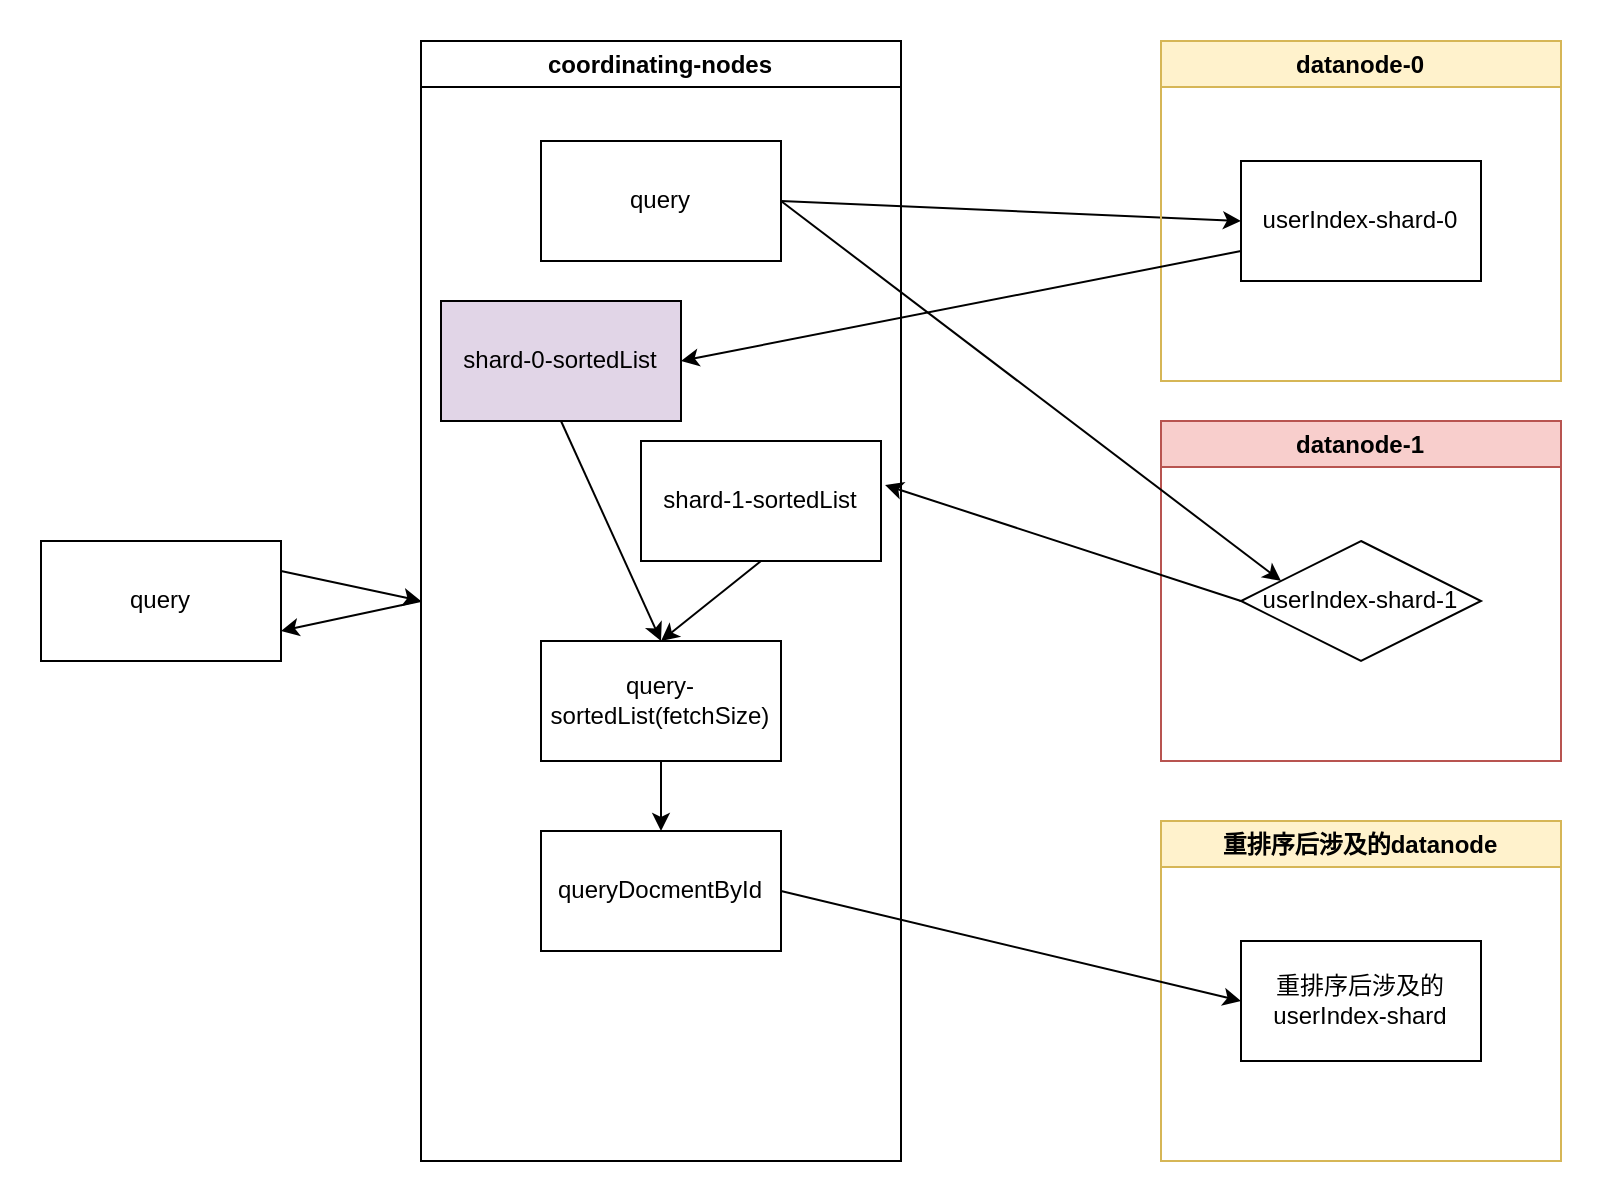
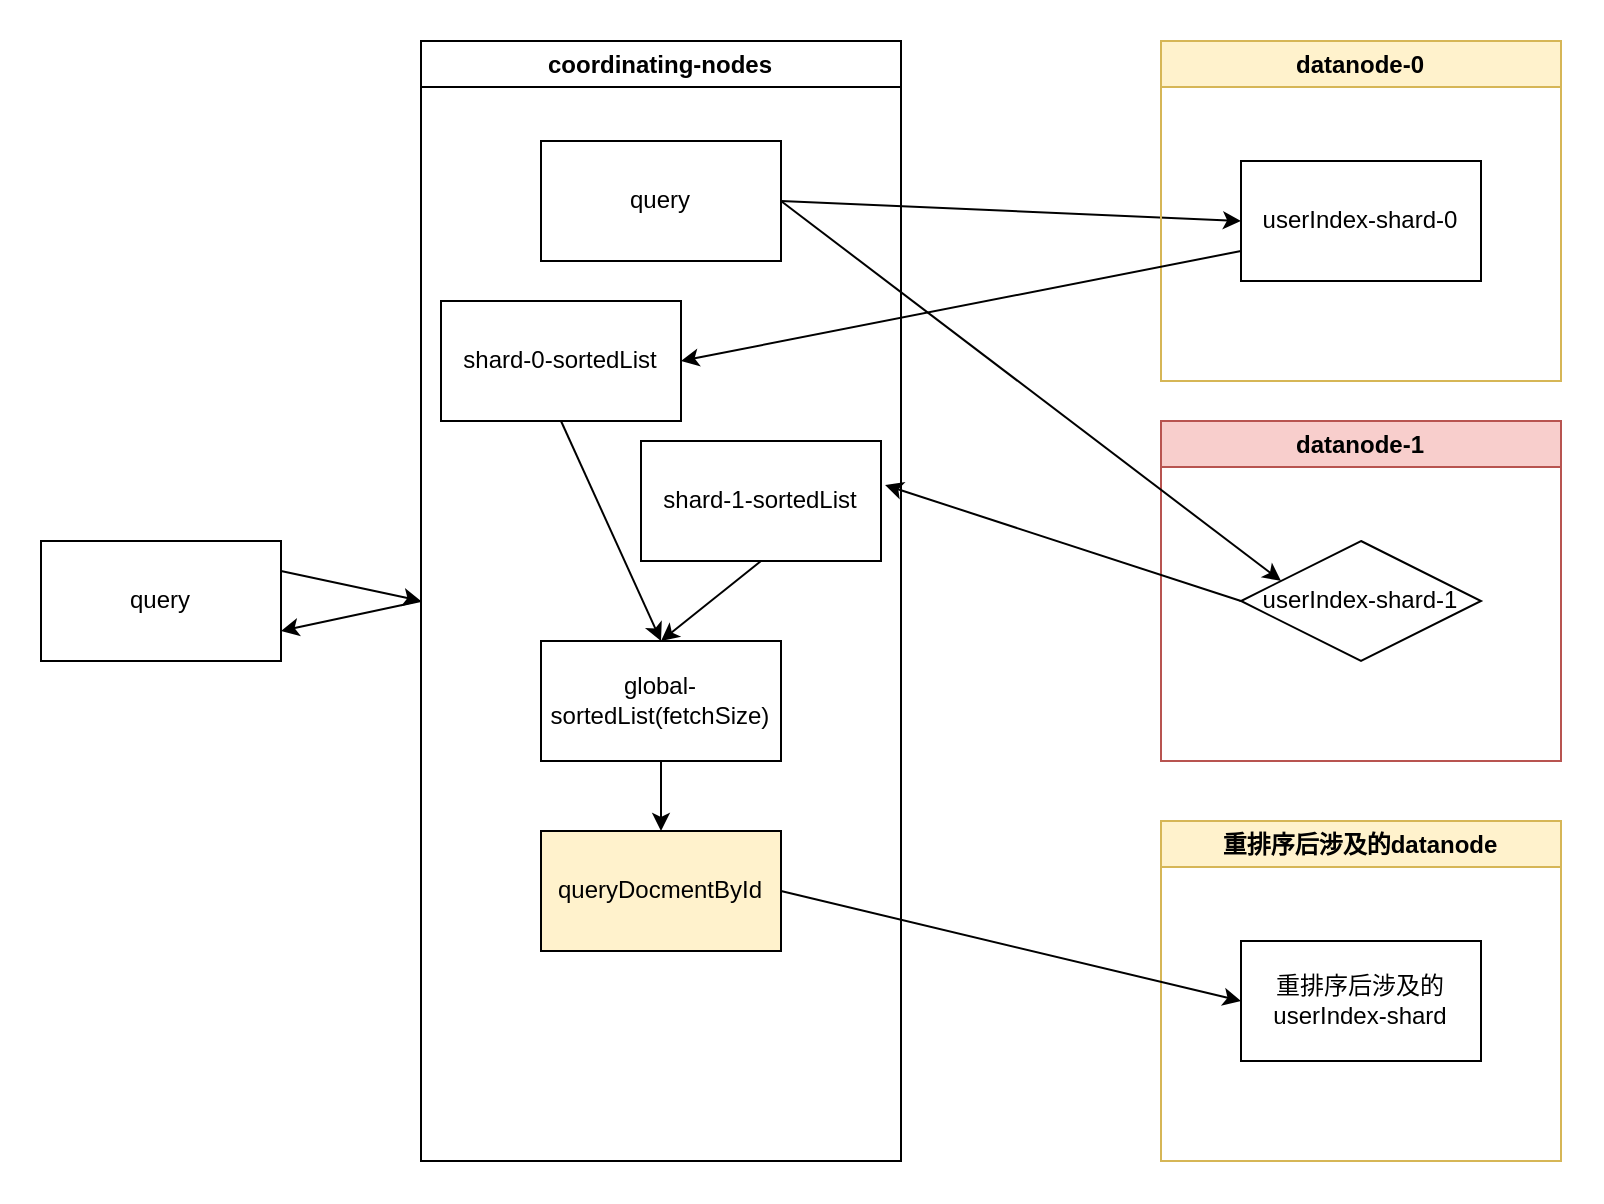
(561, 361) -> (561, 361)
(661, 701) -> (661, 701)
(661, 891) -> (661, 891)
